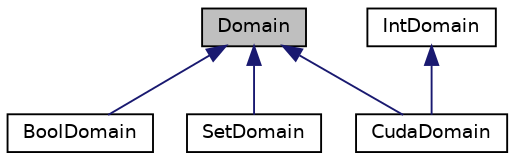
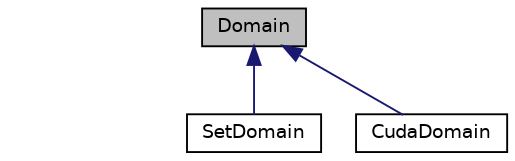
(432, 27) -> none
(80, 133) -> none
